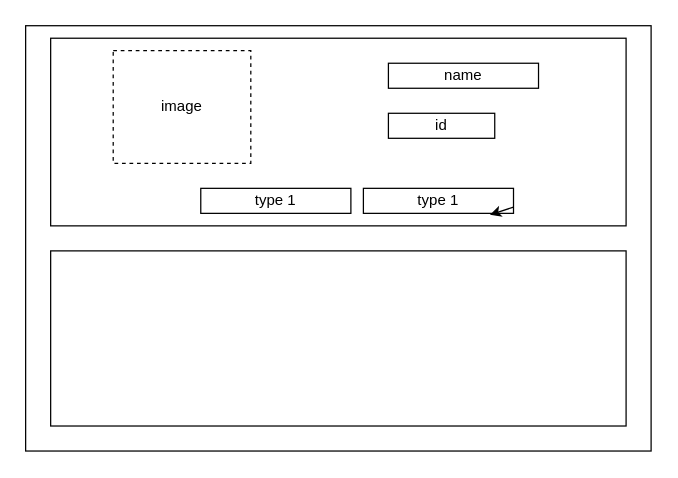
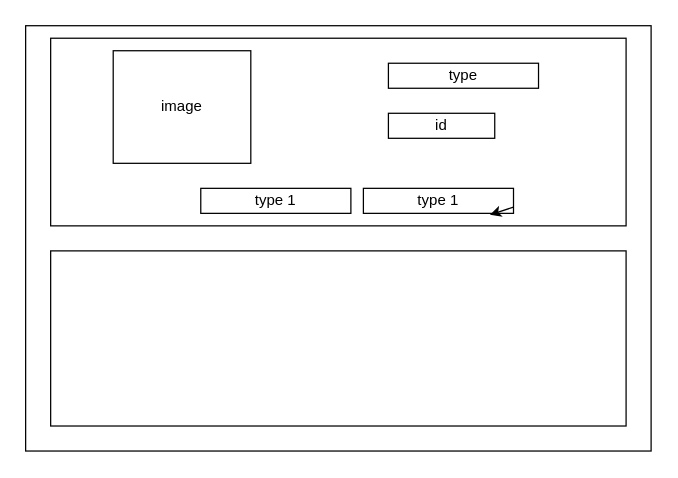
(463, 76) -> (463, 76)
(182, 107) -> (182, 107)
